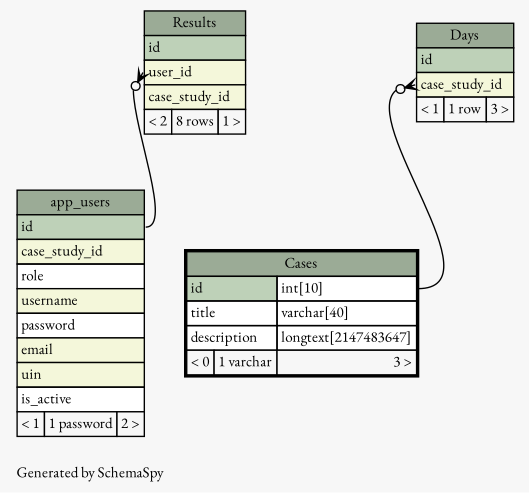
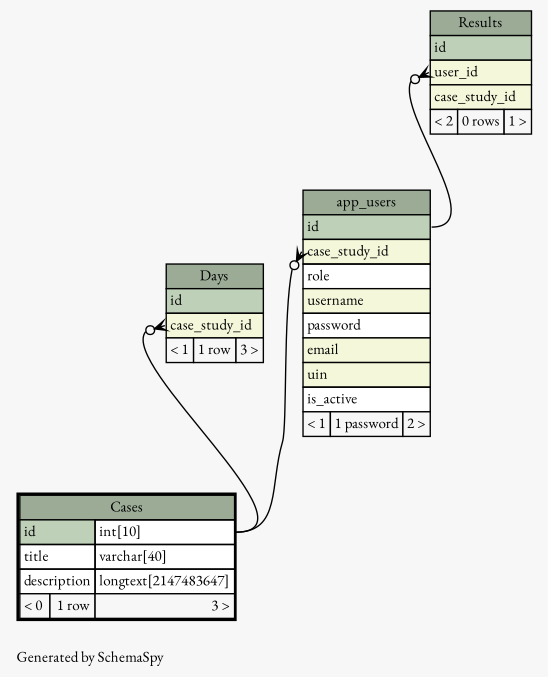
(195, 121) -> (481, 121)
(246, 362) -> (74, 605)
none -> (285, 412)
